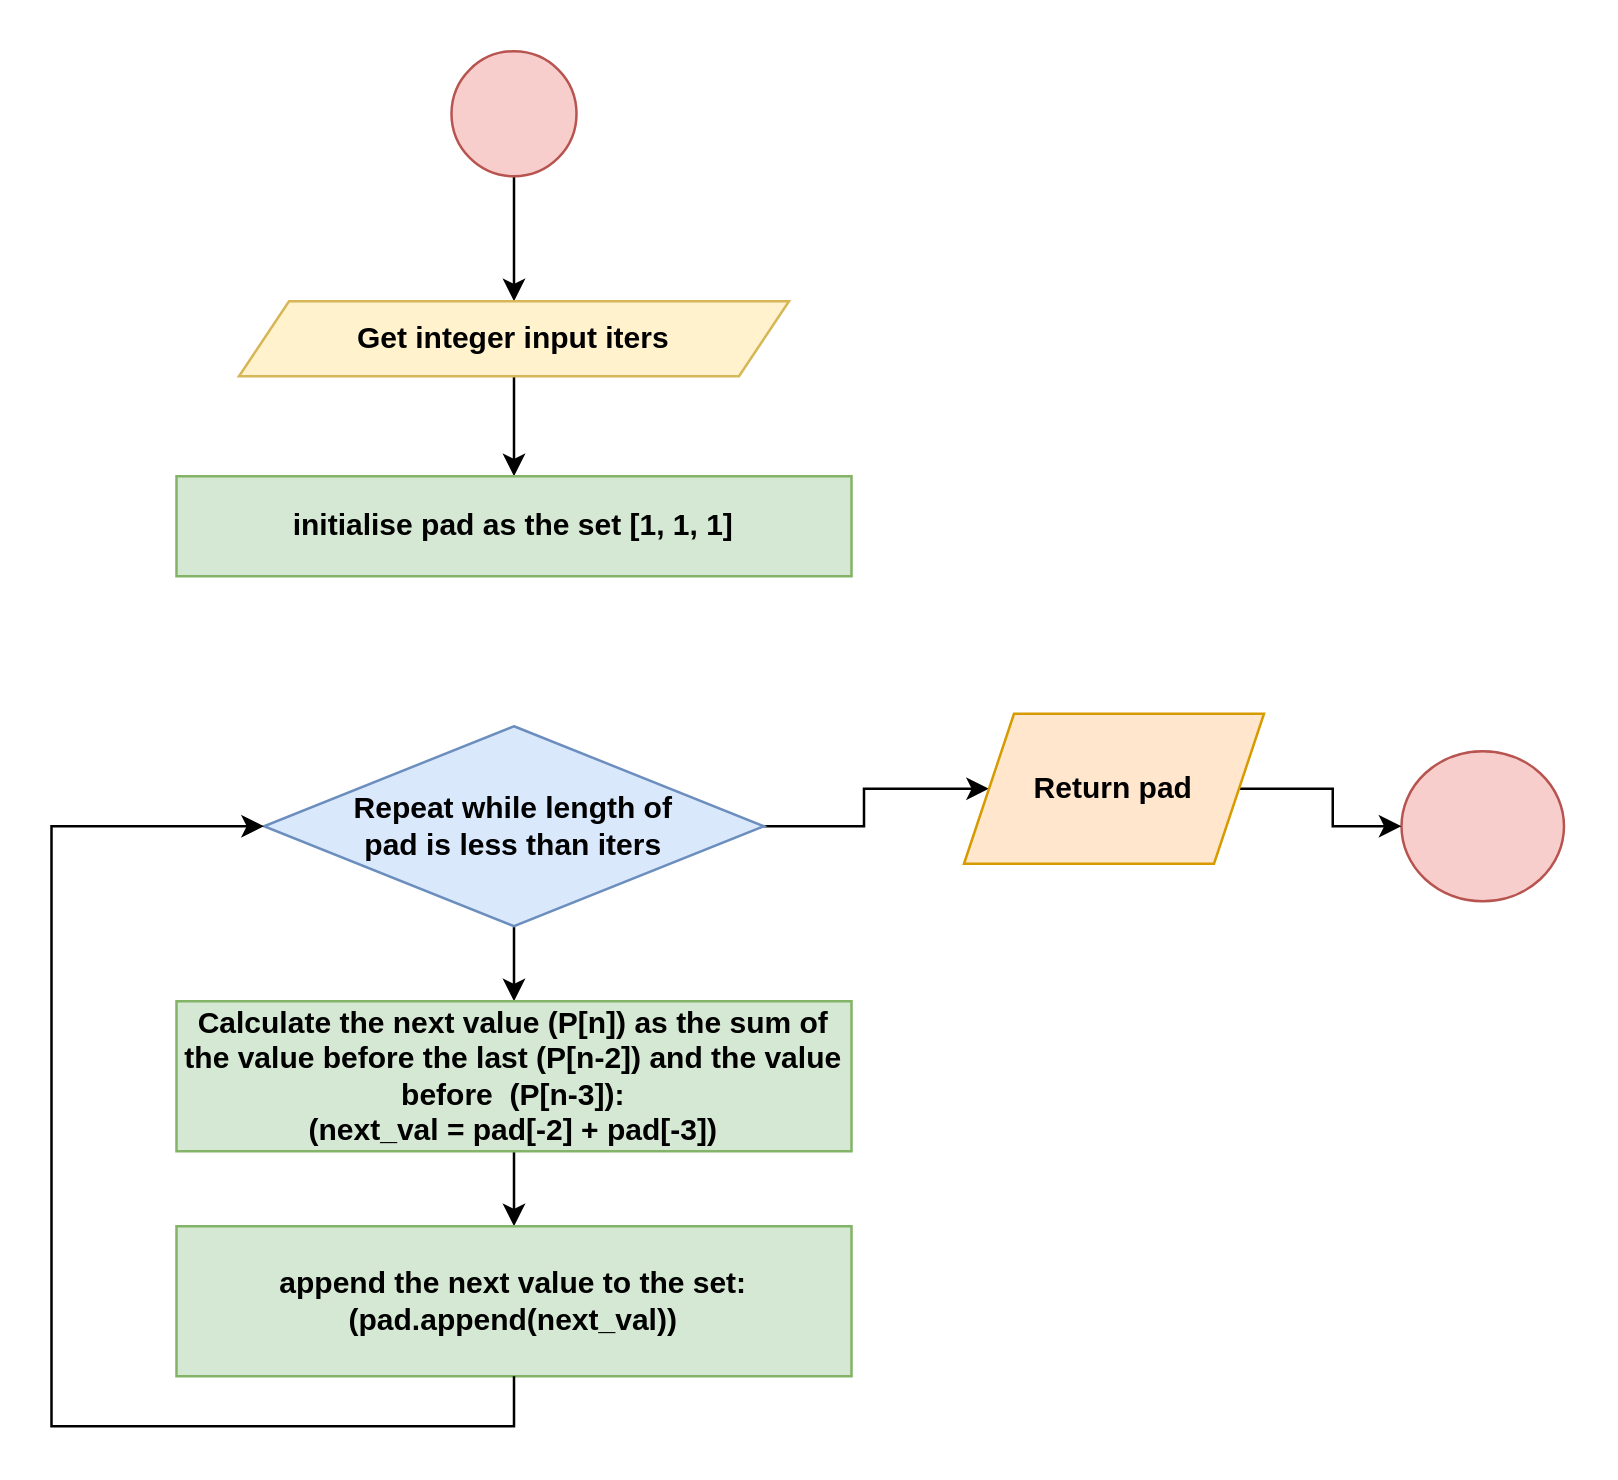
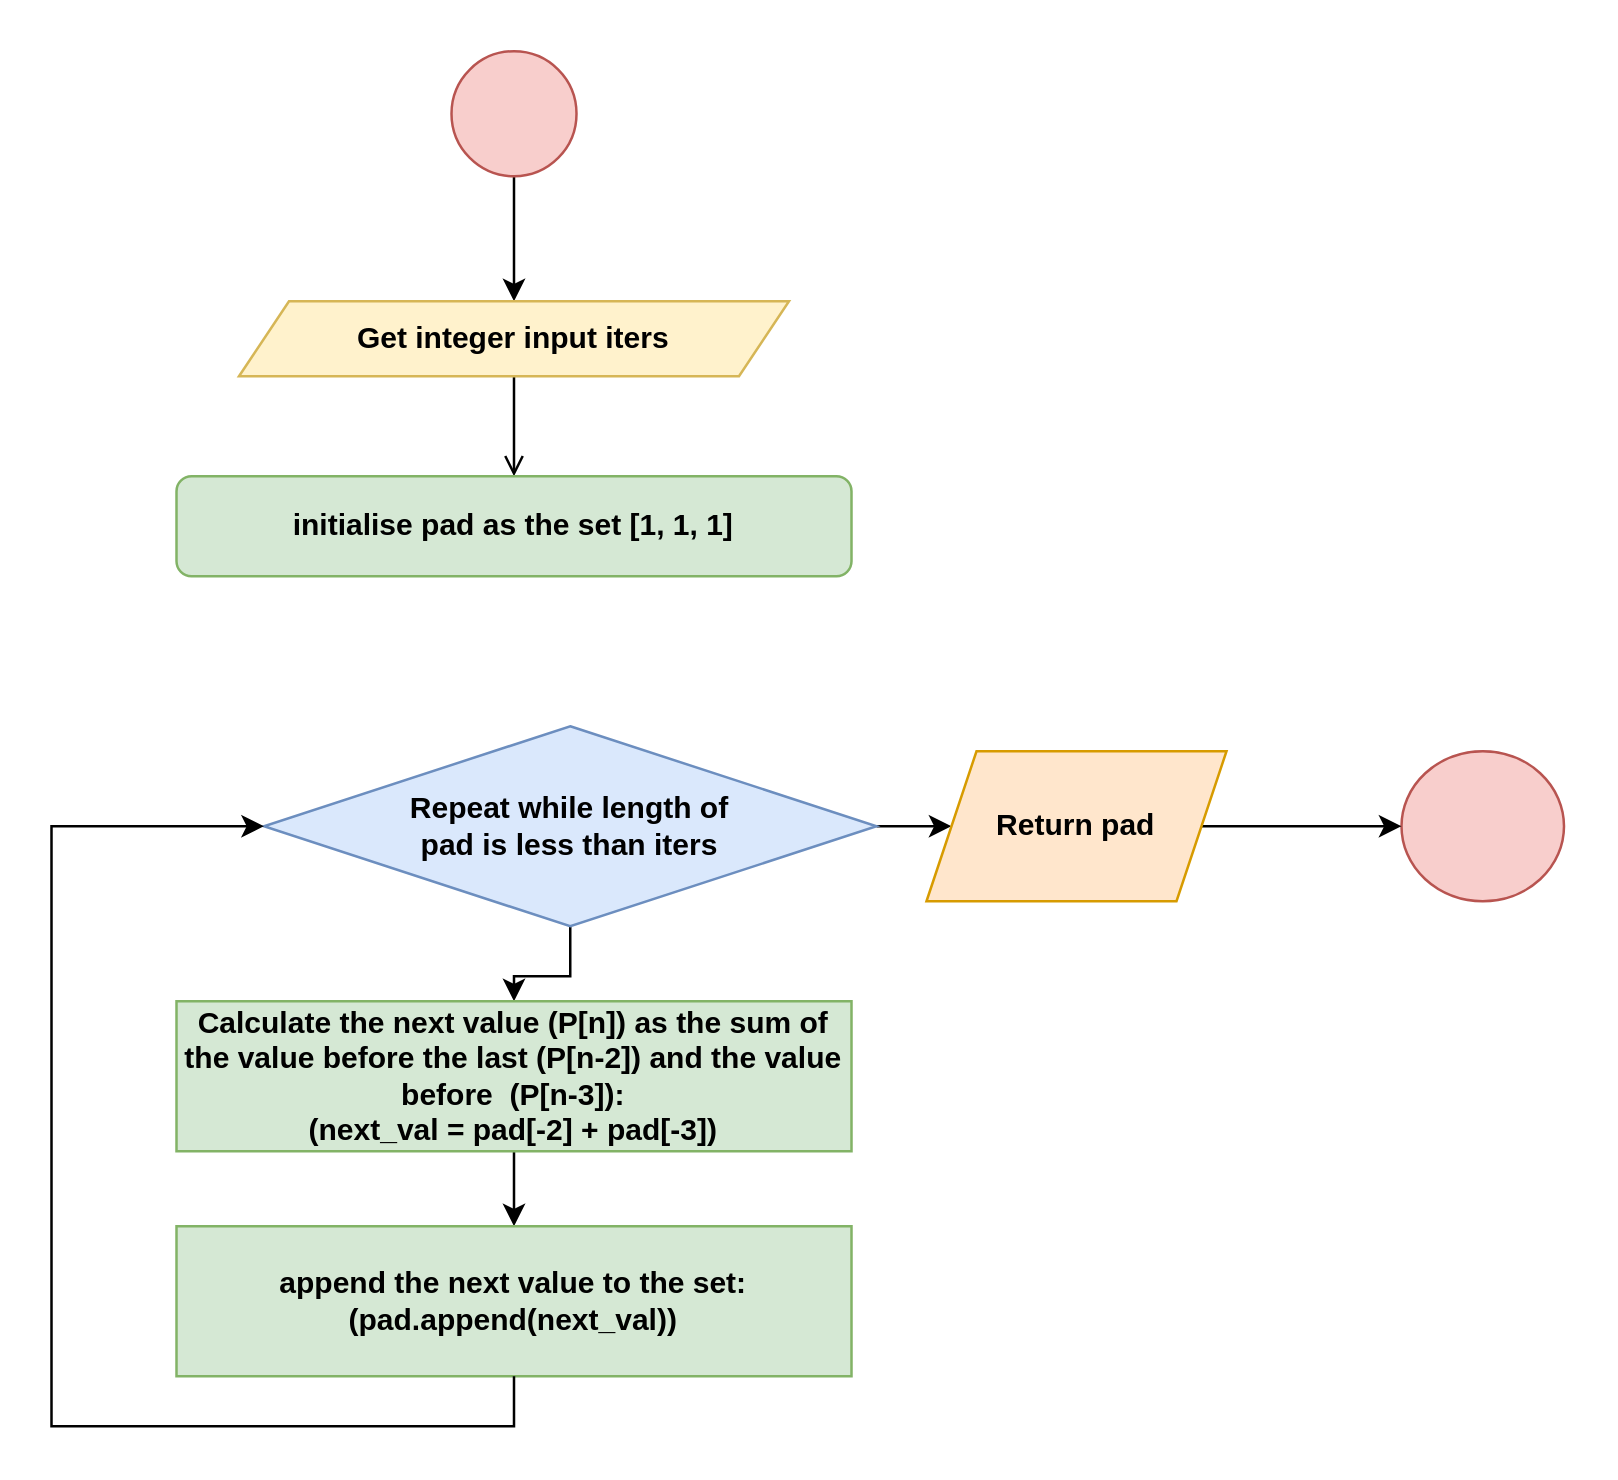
(514, 458) -> (514, 462)
(514, 526) -> (514, 526)
(1114, 789) -> (1076, 826)
(514, 826) -> (570, 826)
